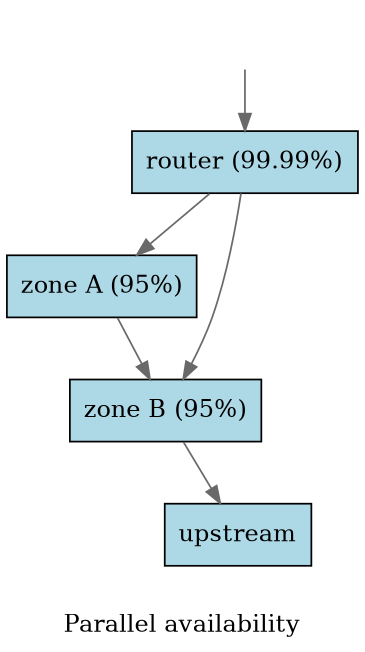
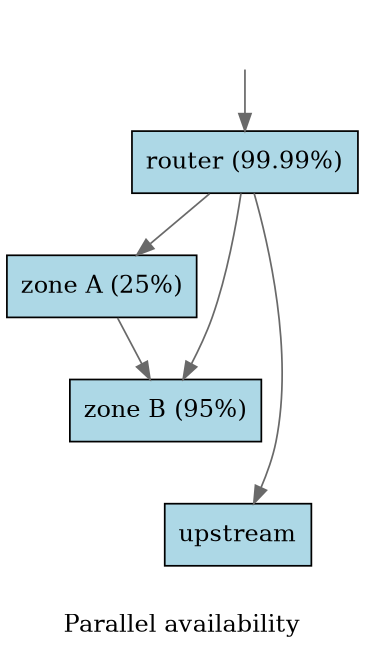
(102, 286) -> (102, 286)
(197, 465) -> (281, 341)
